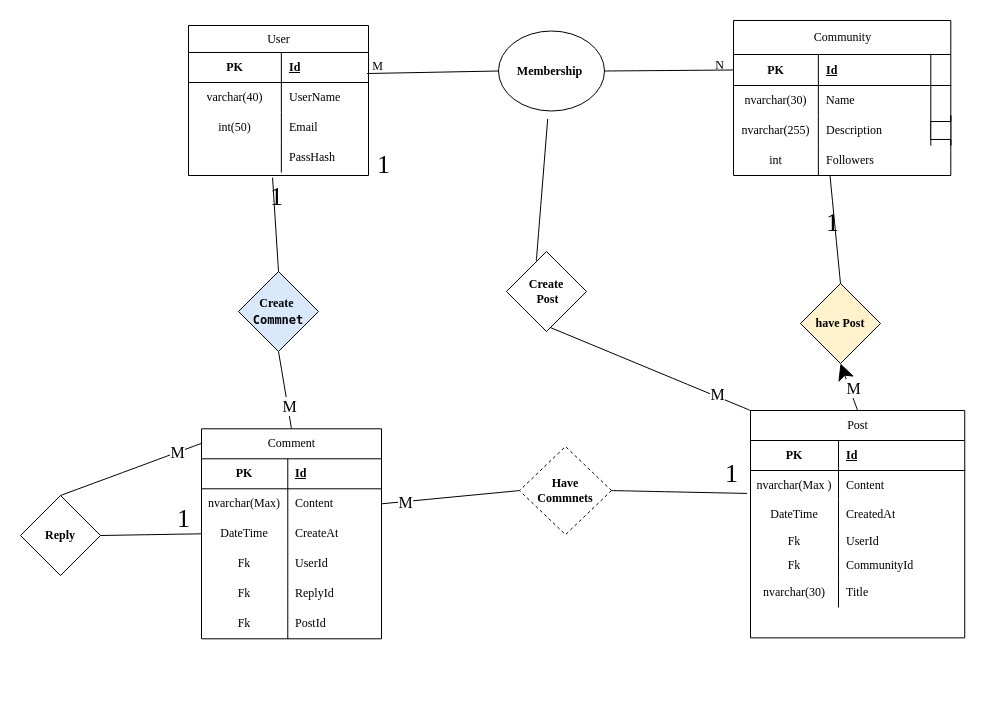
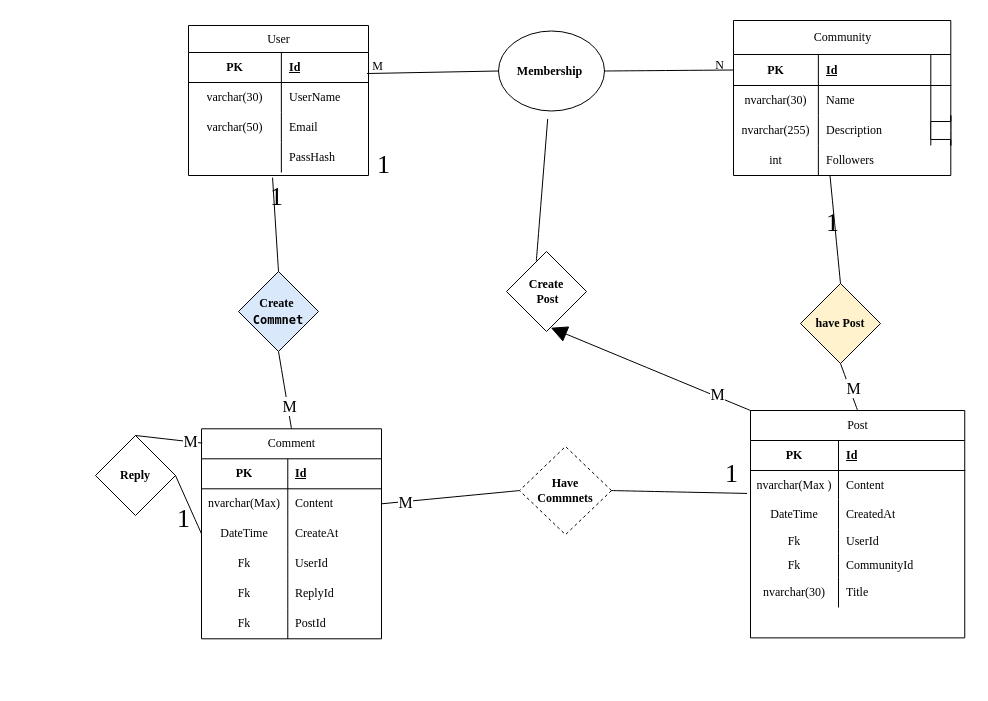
(235, 98) -> (235, 98)
(235, 128) -> (235, 128)
(559, 331) -> (567, 334)
(845, 376) -> (843, 370)
(61, 536) -> (136, 476)
